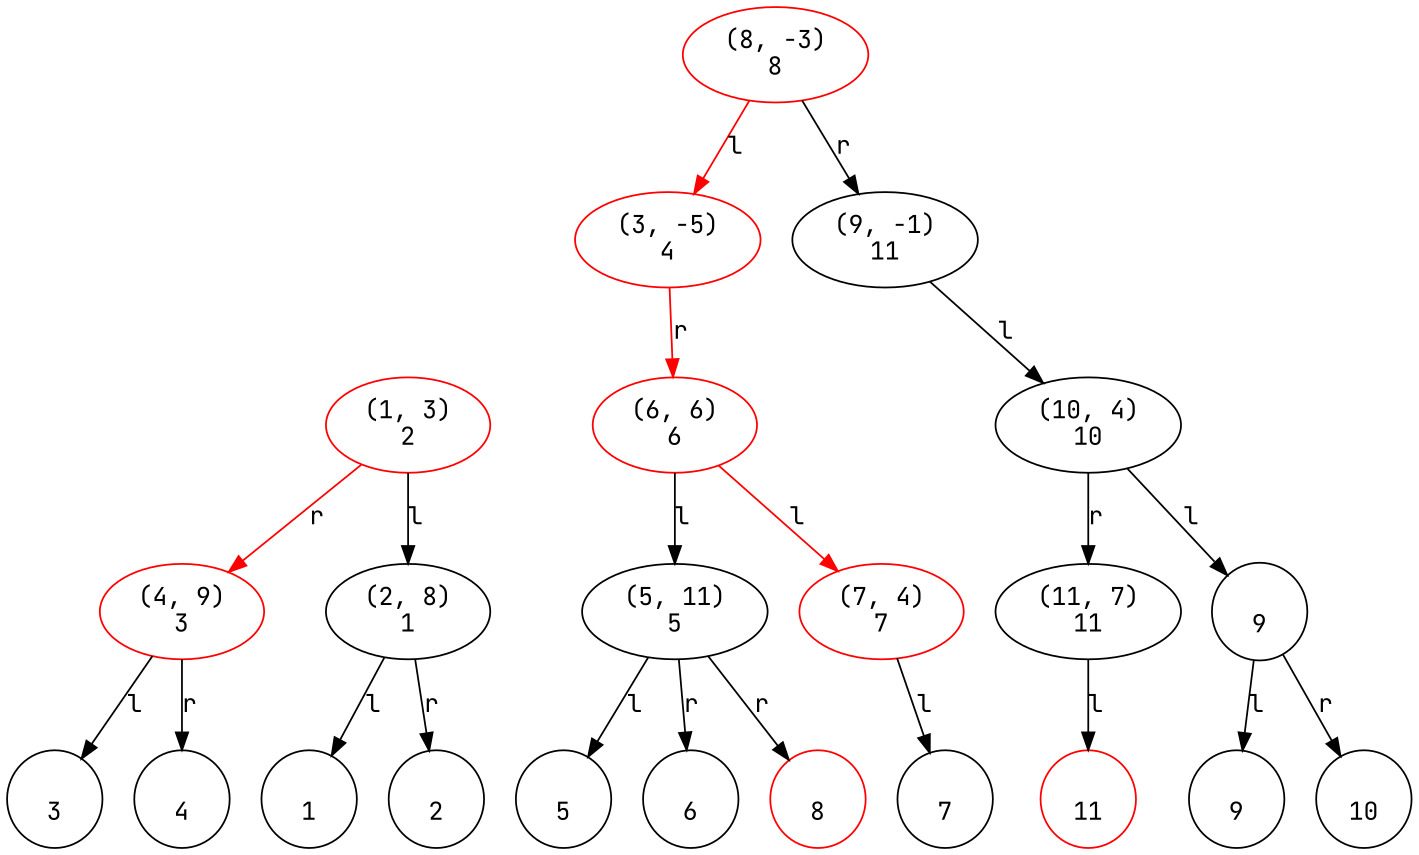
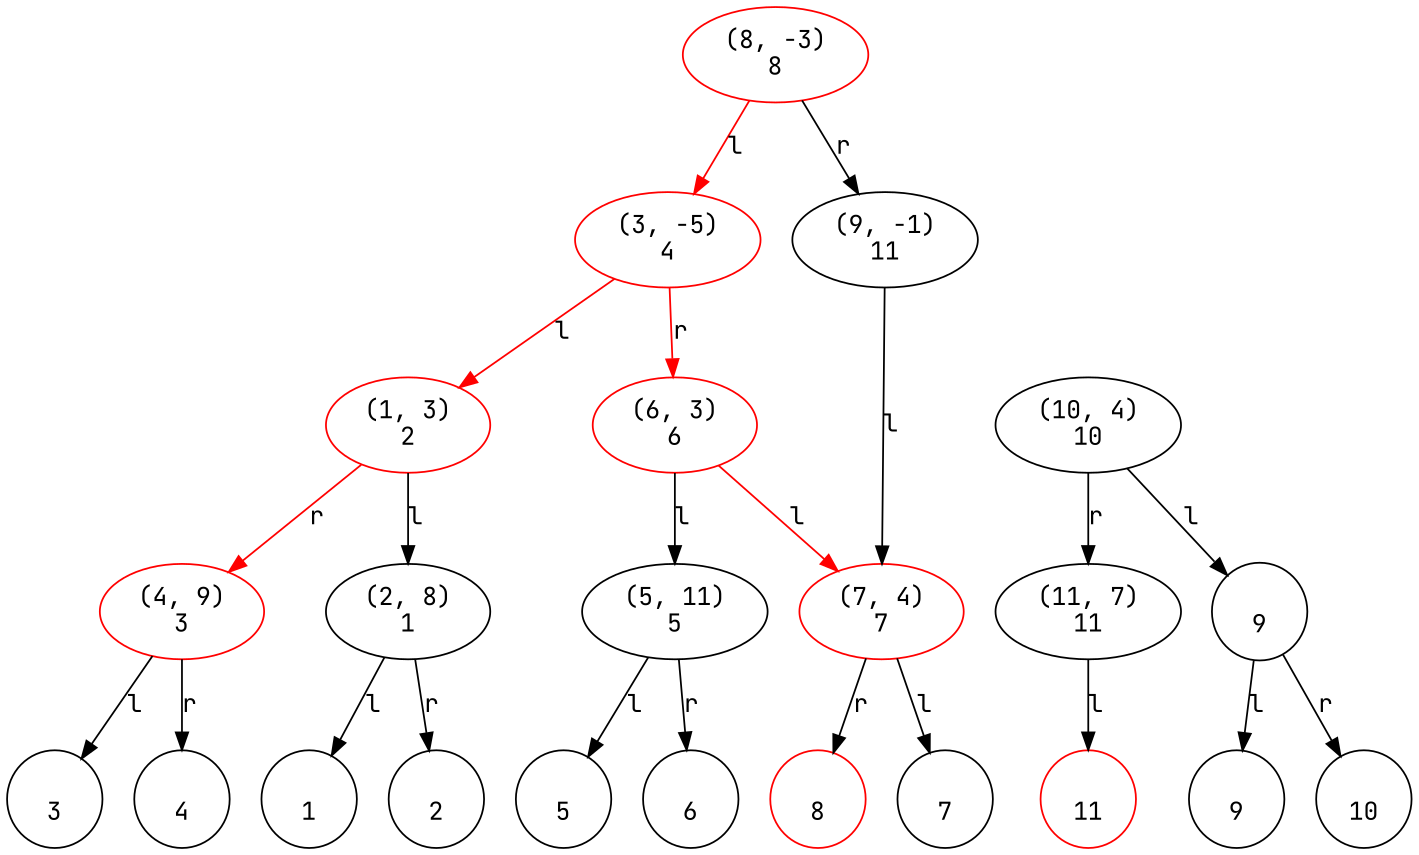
(980, 326) -> (883, 417)
none -> (544, 328)
(675, 425) -> (675, 425)
(743, 701) -> (853, 697)
